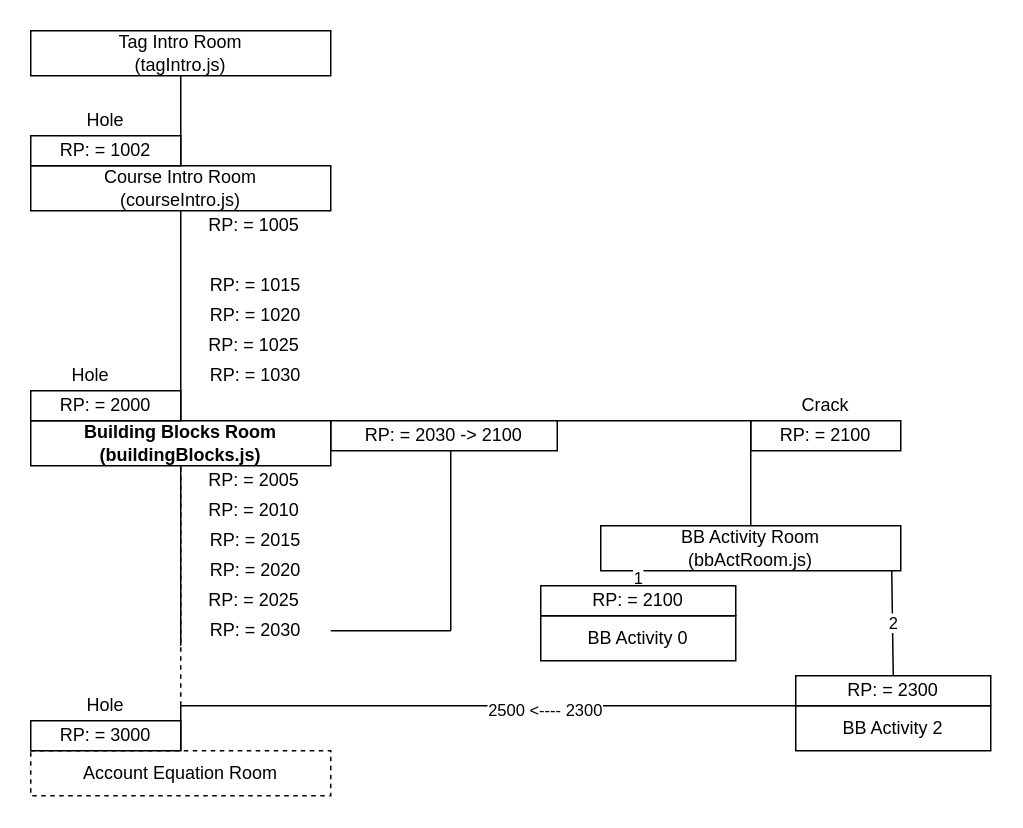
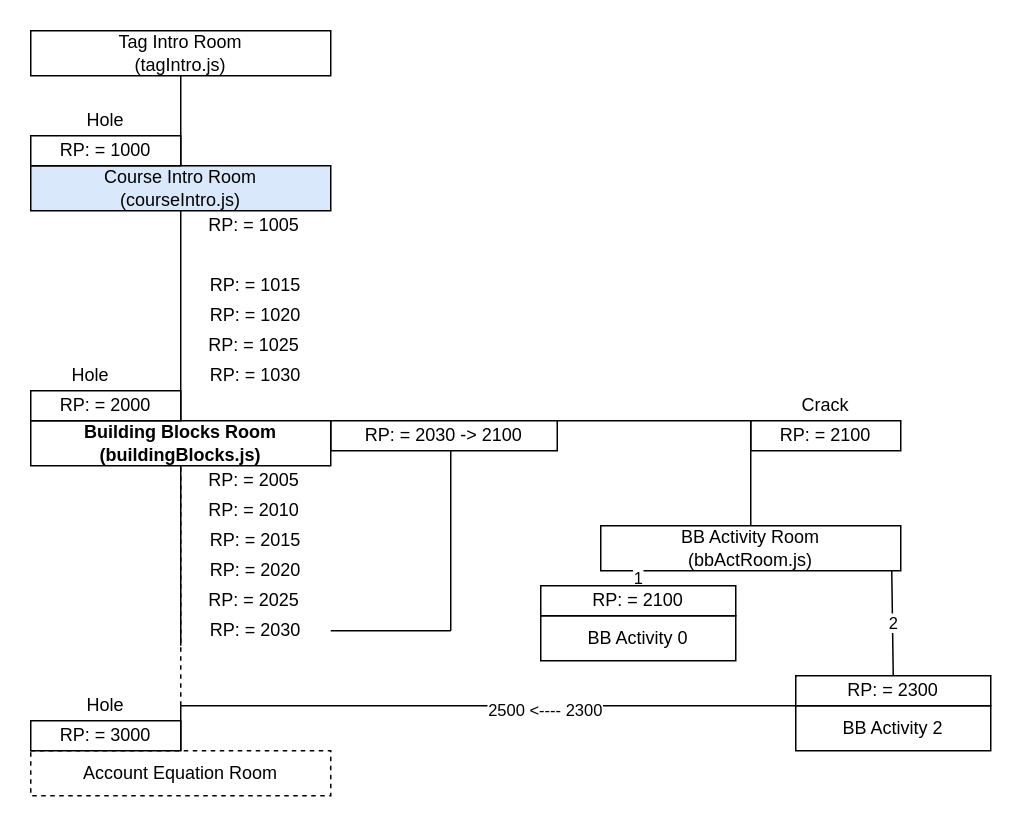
(106, 151) -> (106, 151)
(181, 188) -> (181, 188)
